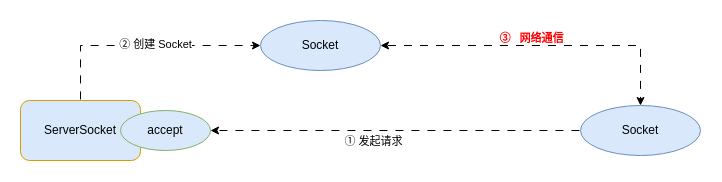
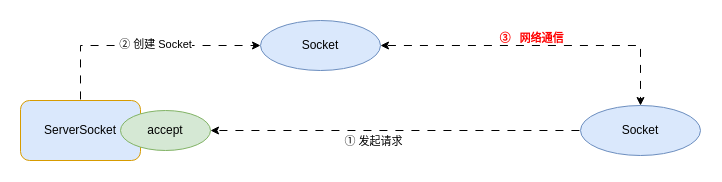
(166, 131) -> (166, 131)
